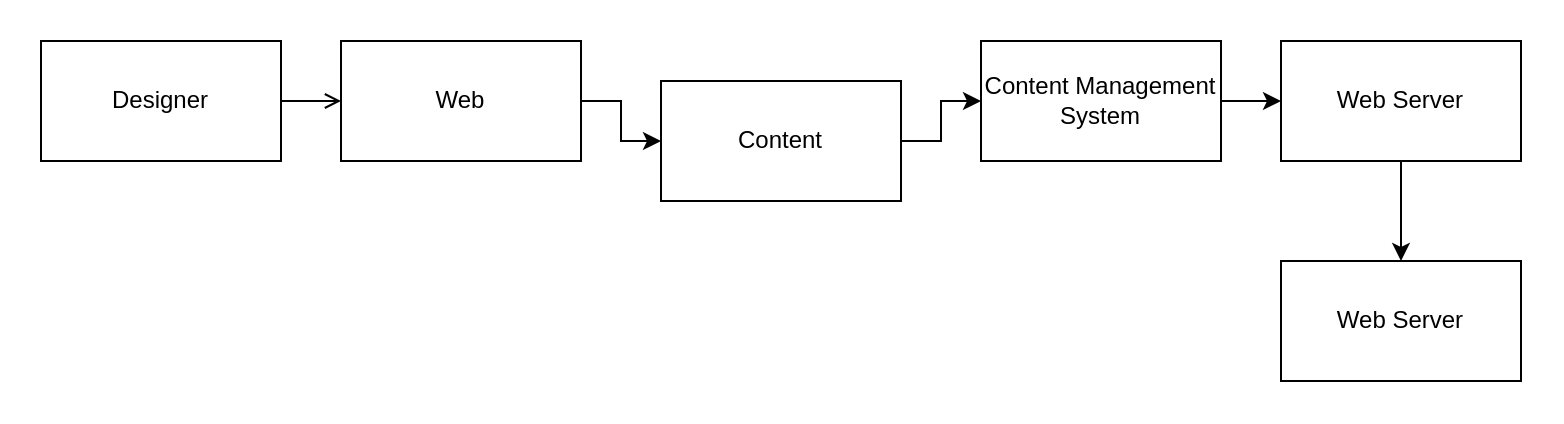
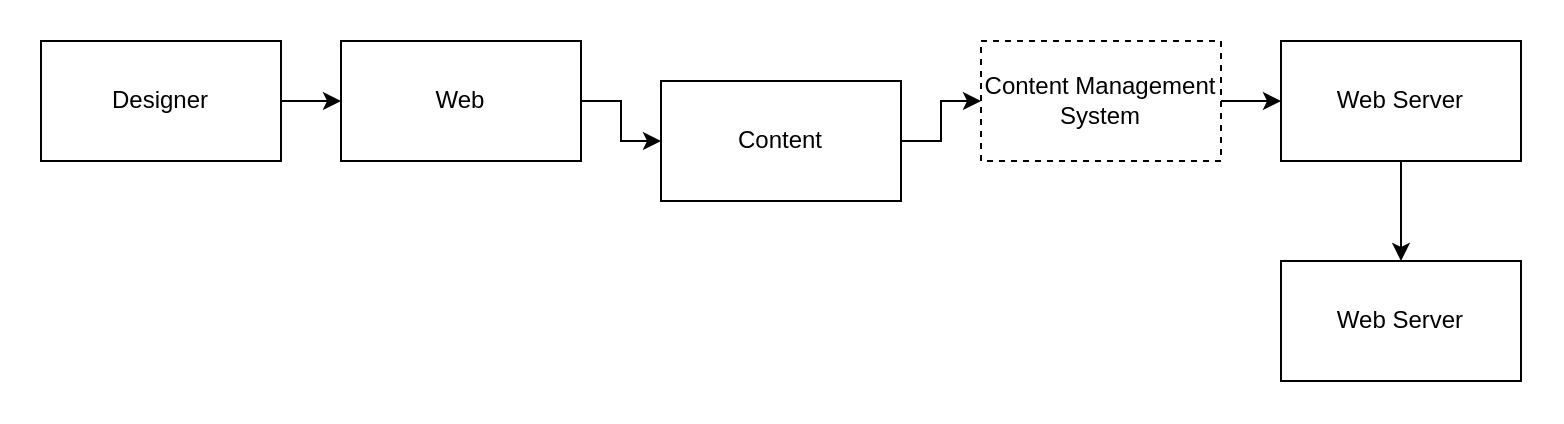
(329, 101) -> (326, 101)
(1101, 101) -> (1101, 101)
